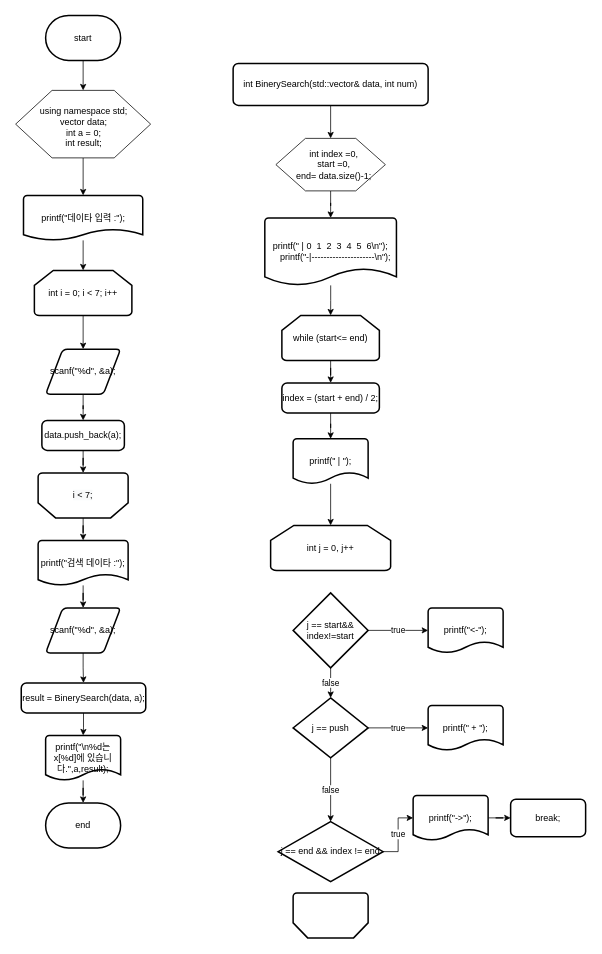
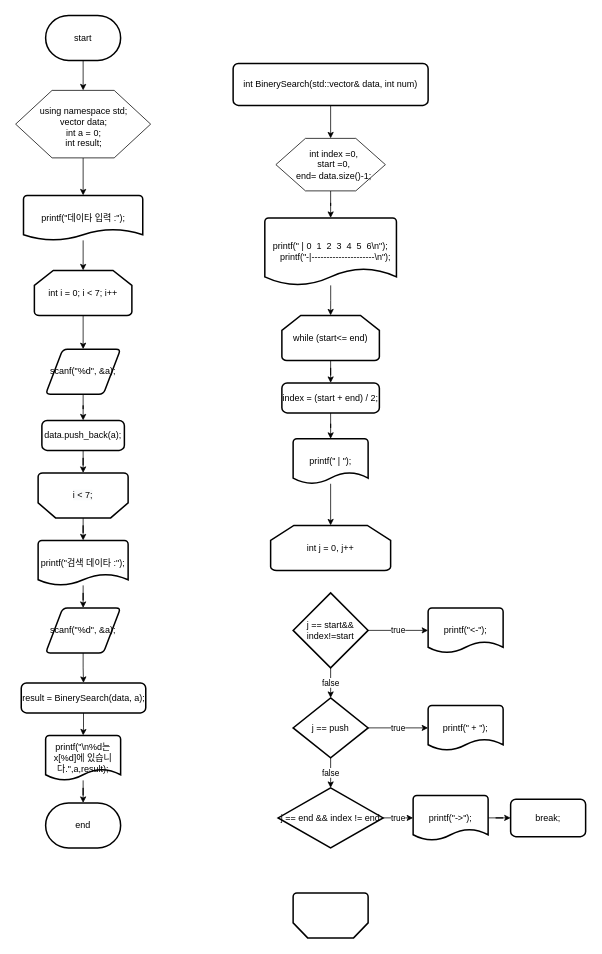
(330, 852) -> (330, 818)
